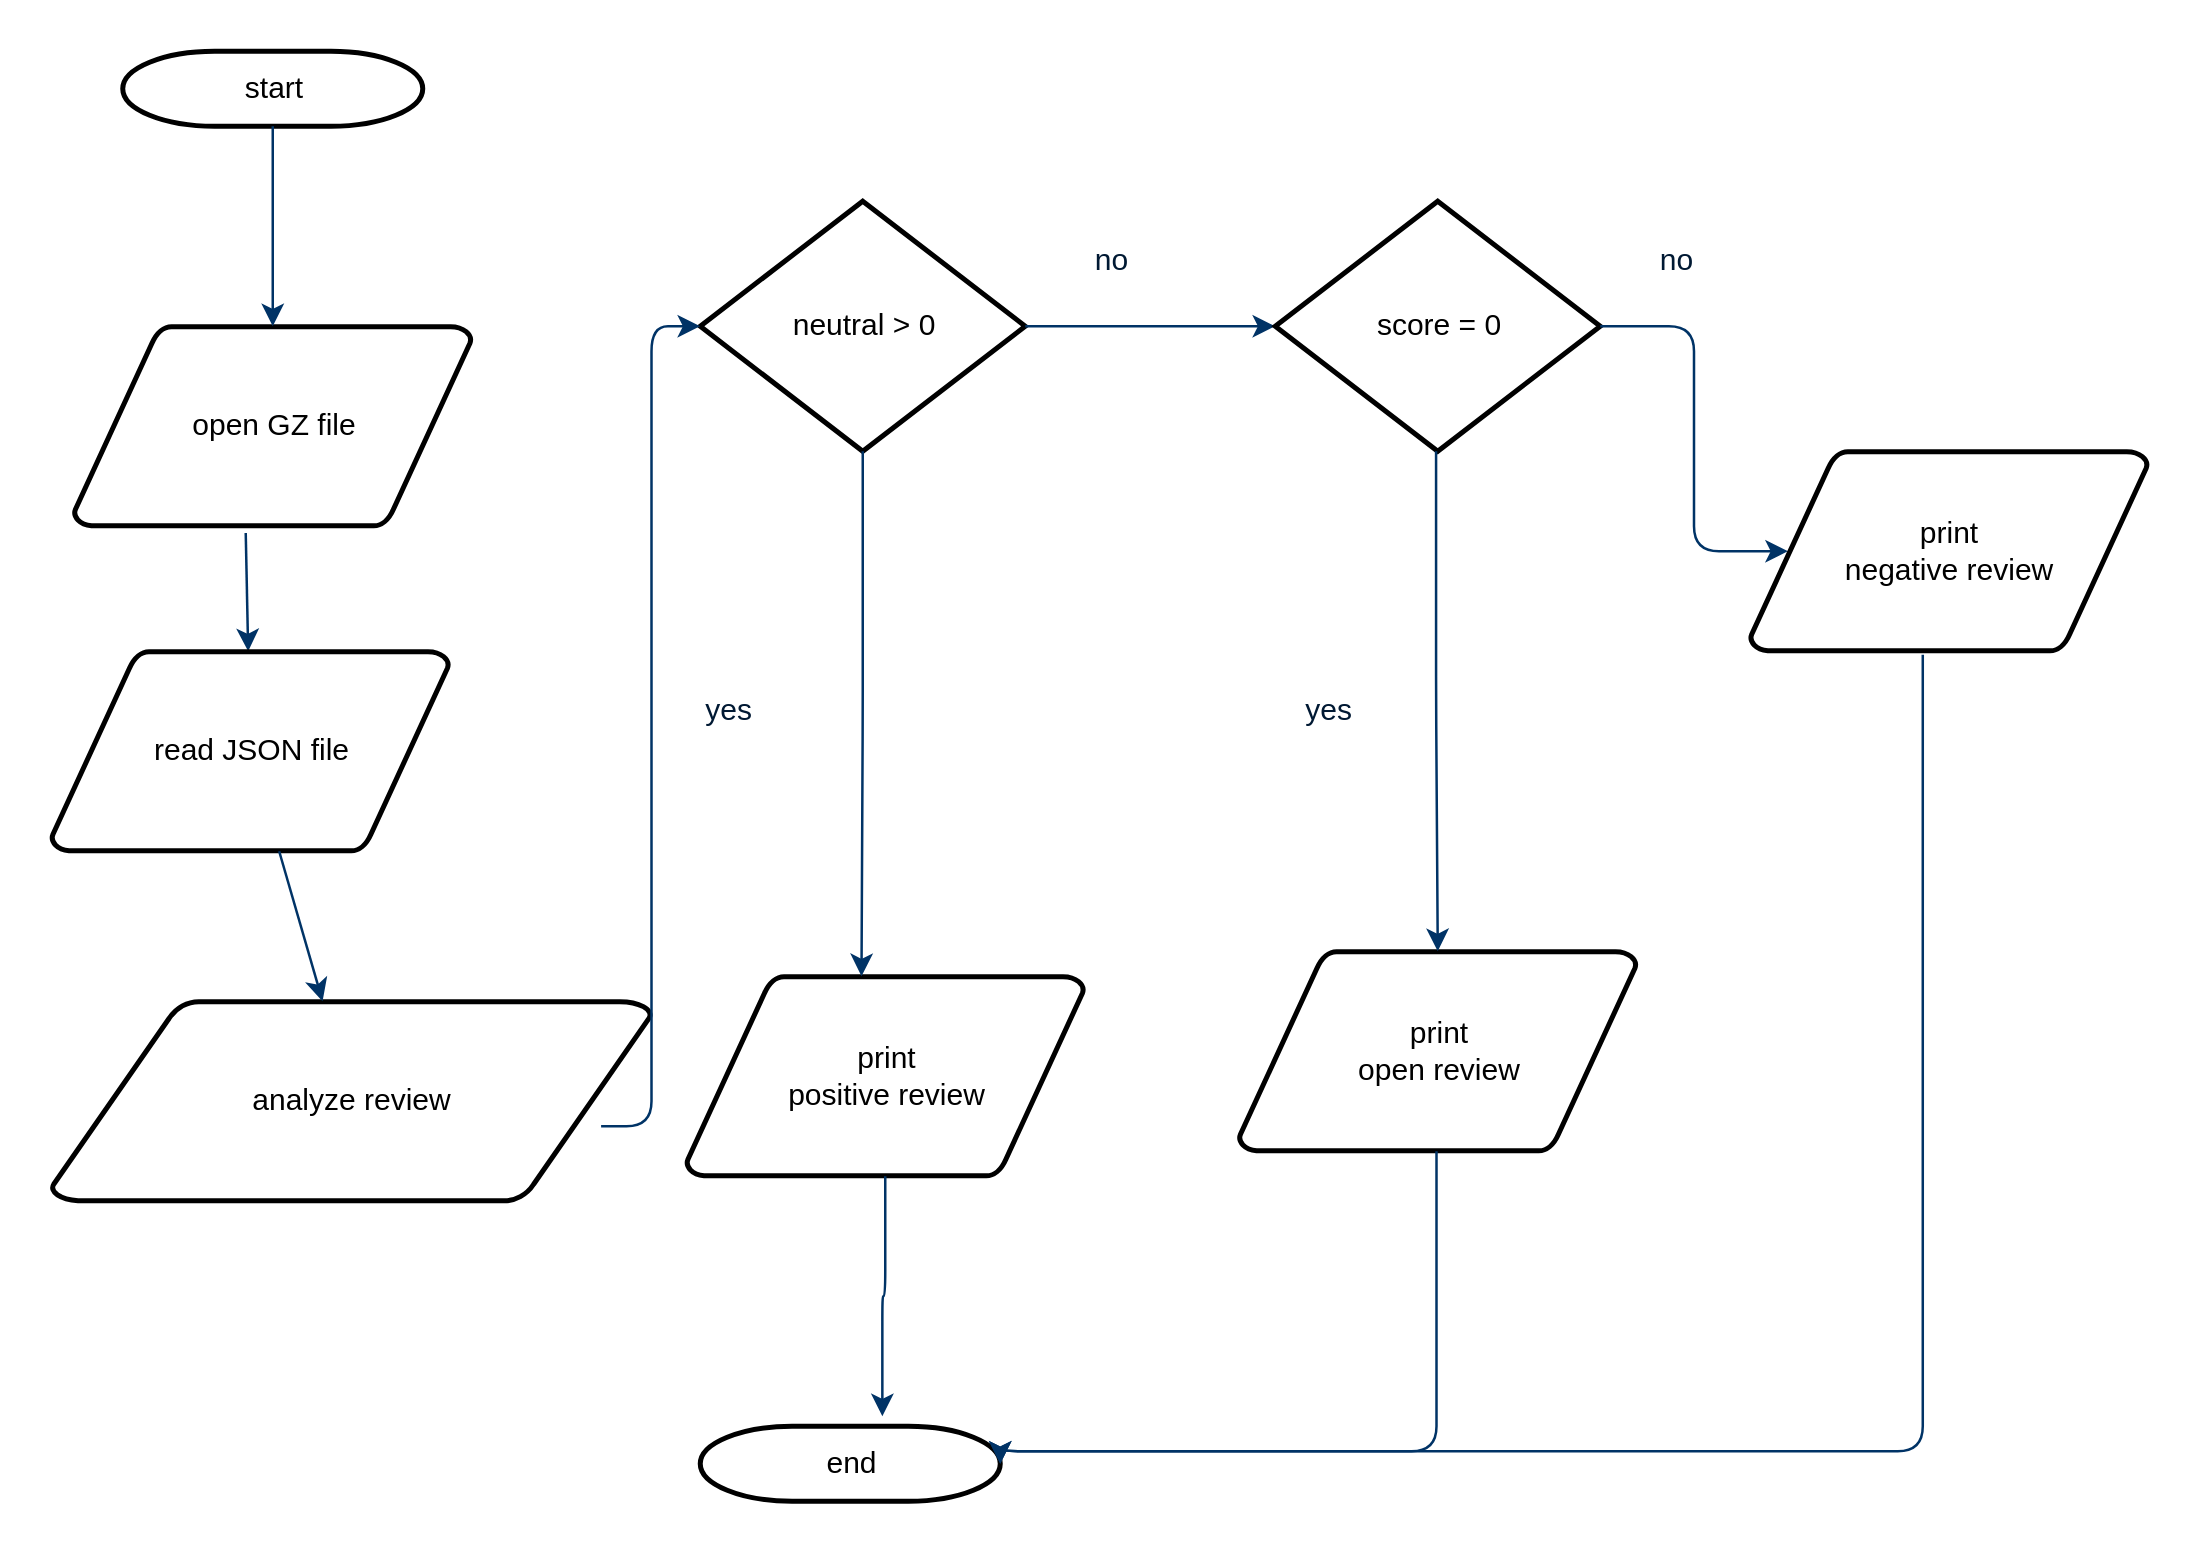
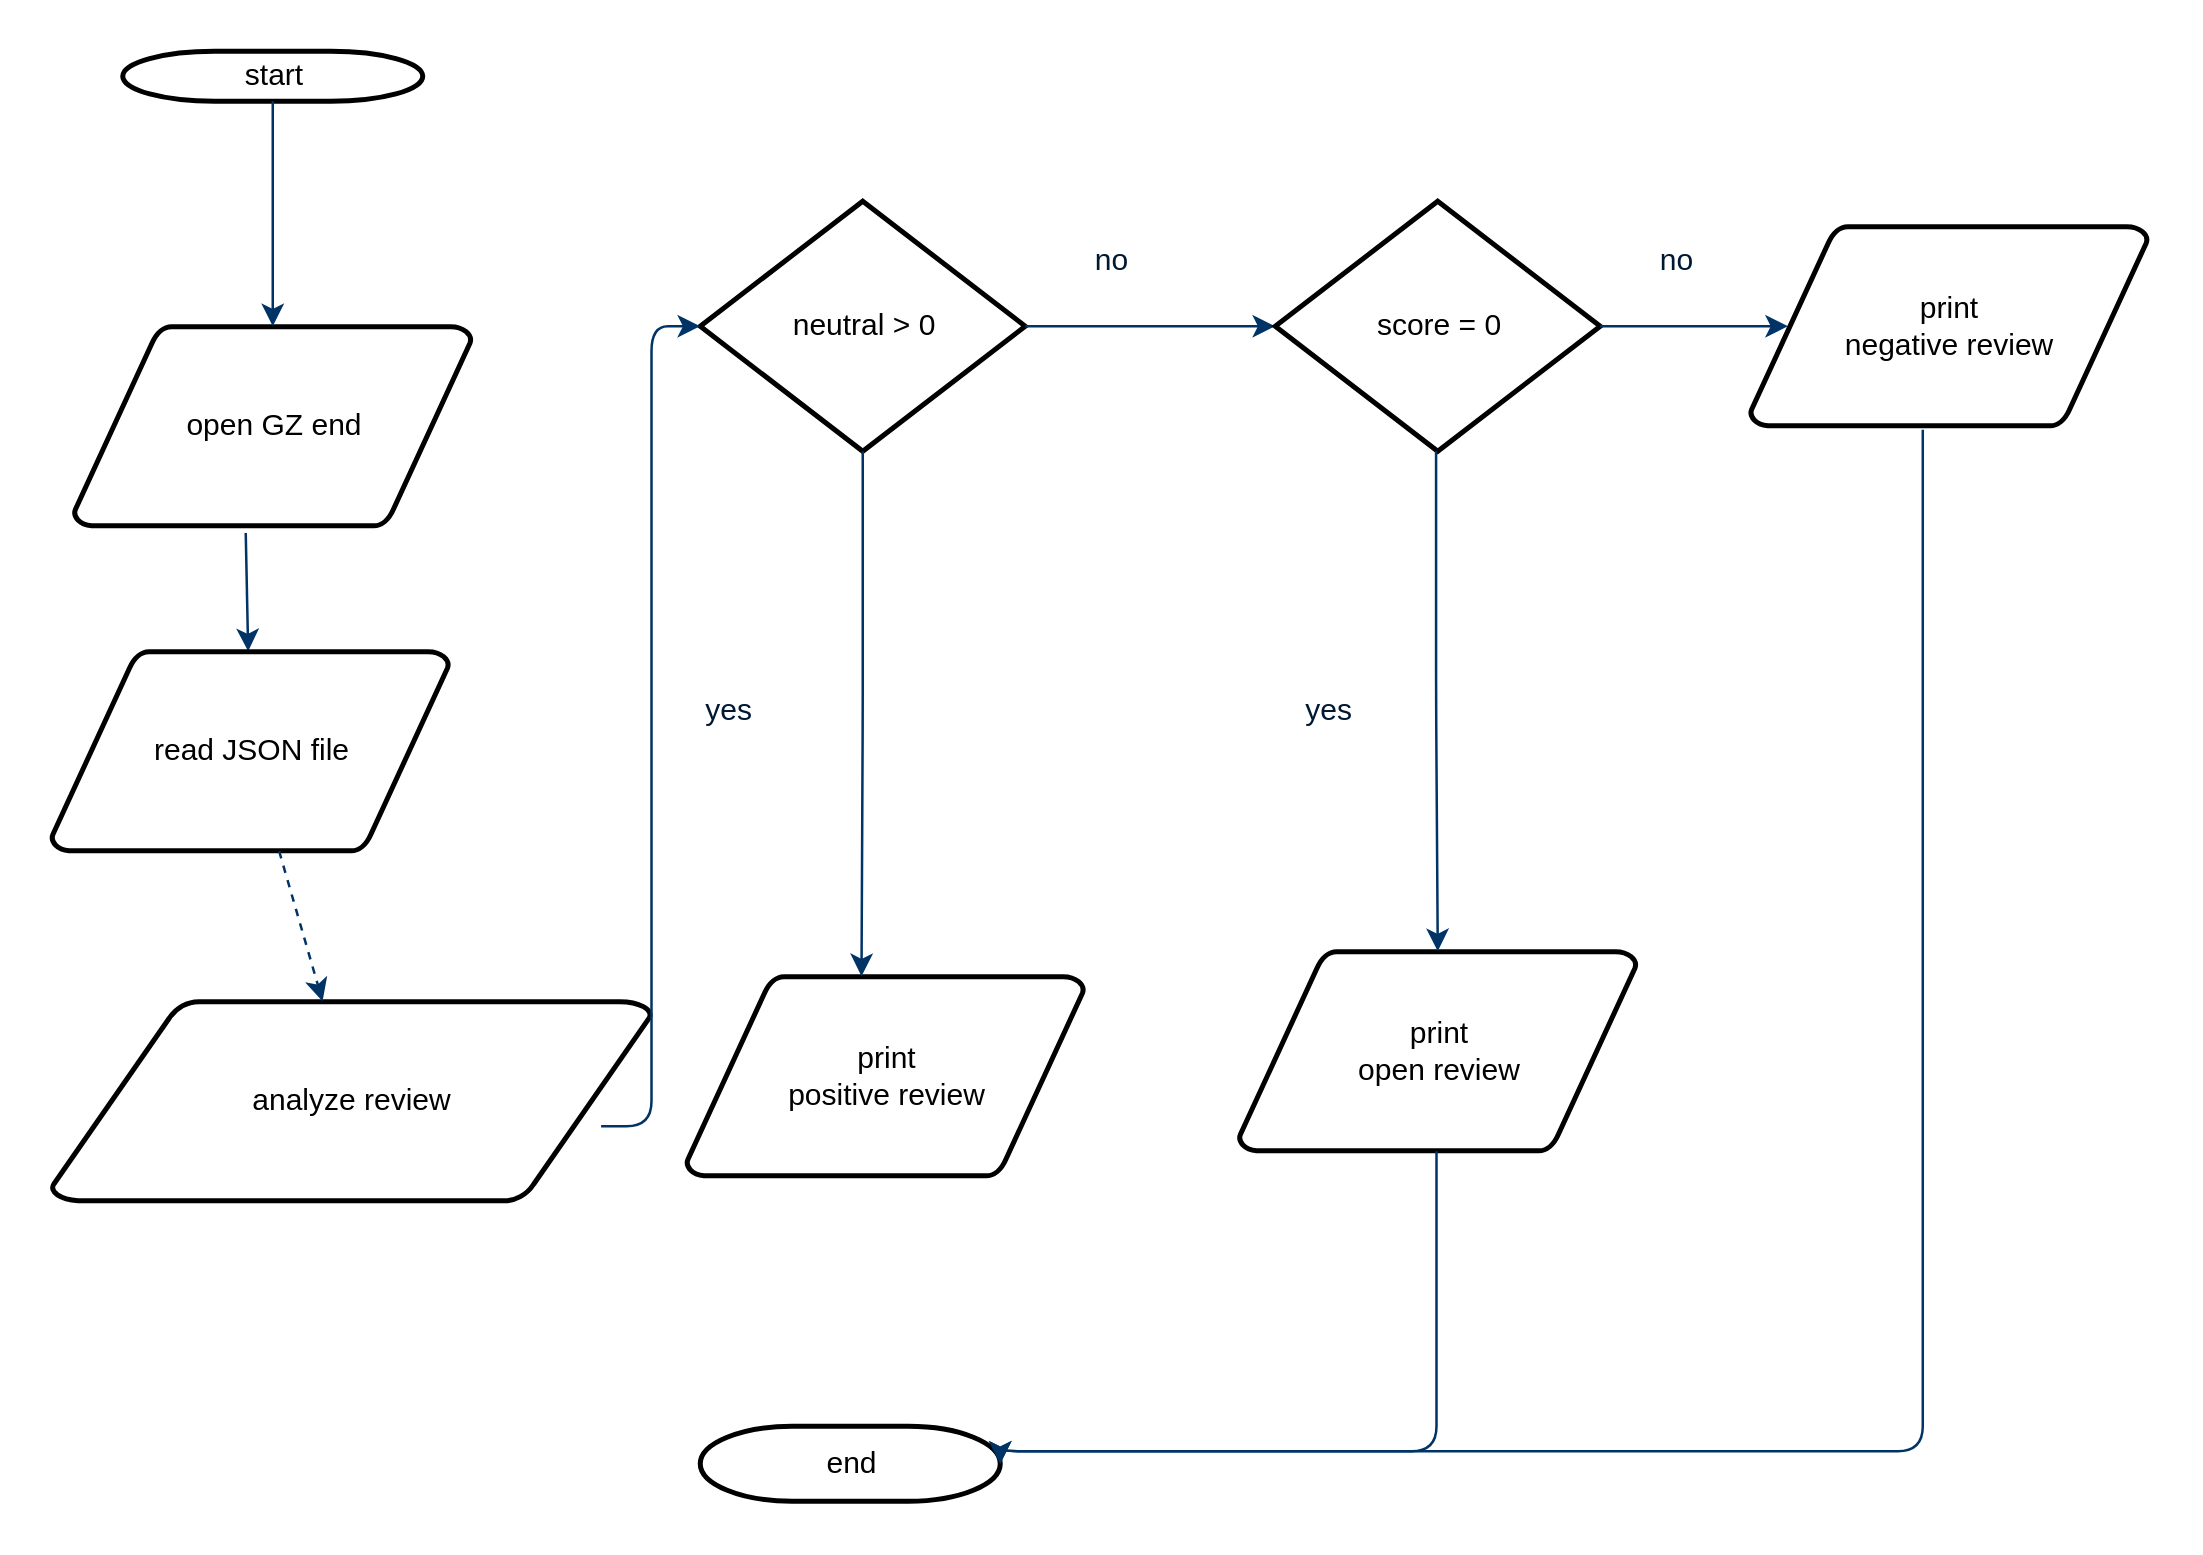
(273, 89) -> (273, 76)
(275, 426) -> (275, 426)
(1949, 551) -> (1949, 326)
(298, 919) -> (298, 919)
(885, 1287) -> none
